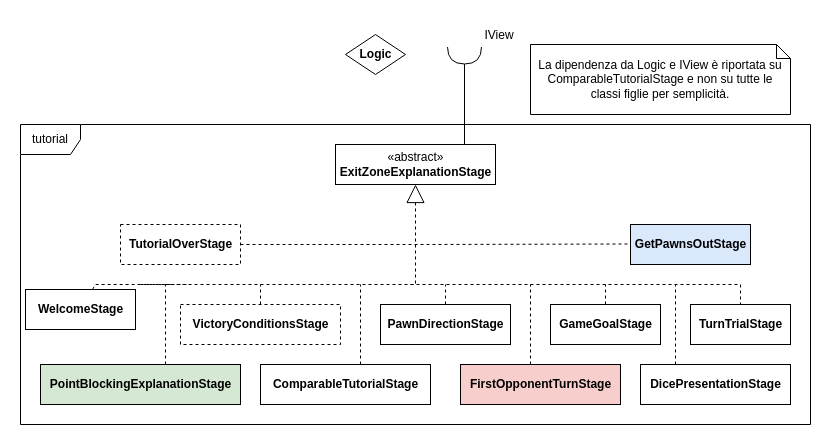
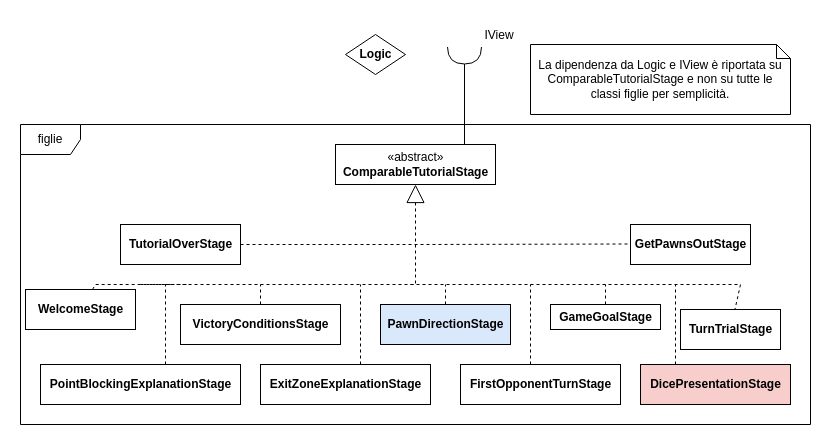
(51, 140) -> (51, 140)
(416, 165) -> (416, 165)
(181, 245) -> (181, 245)
(691, 245) -> (691, 245)
(261, 325) -> (261, 325)
(446, 325) -> (446, 325)
(606, 325) -> (606, 317)
(741, 325) -> (731, 330)
(141, 385) -> (141, 385)
(346, 385) -> (346, 385)
(541, 385) -> (541, 385)
(716, 385) -> (716, 385)
